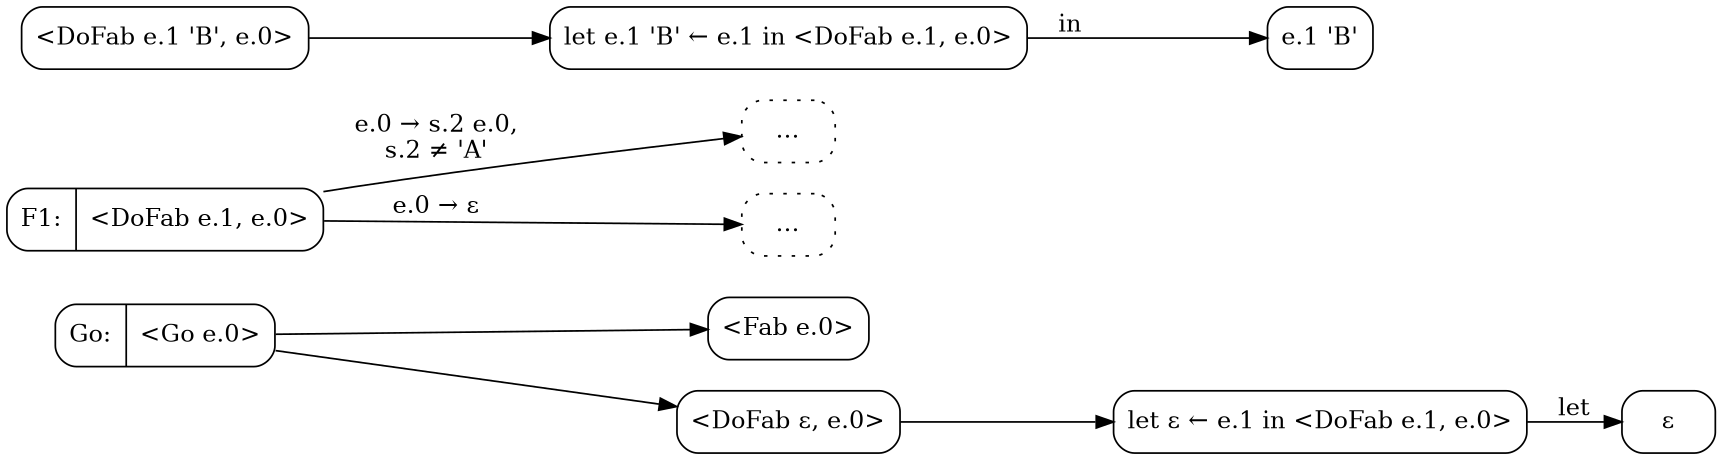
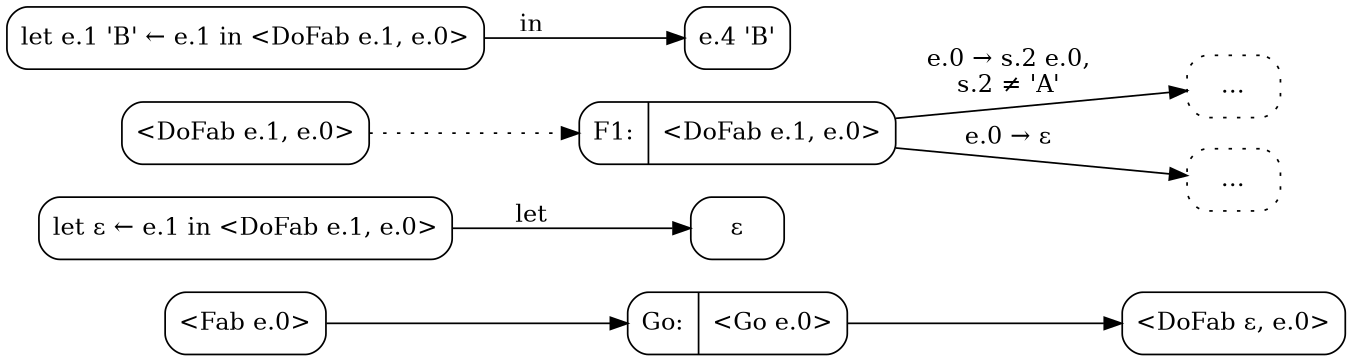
(165, 38) -> none
(1320, 38) -> (737, 38)
none -> (246, 133)
(483, 332) -> (468, 323)
(998, 422) -> none
